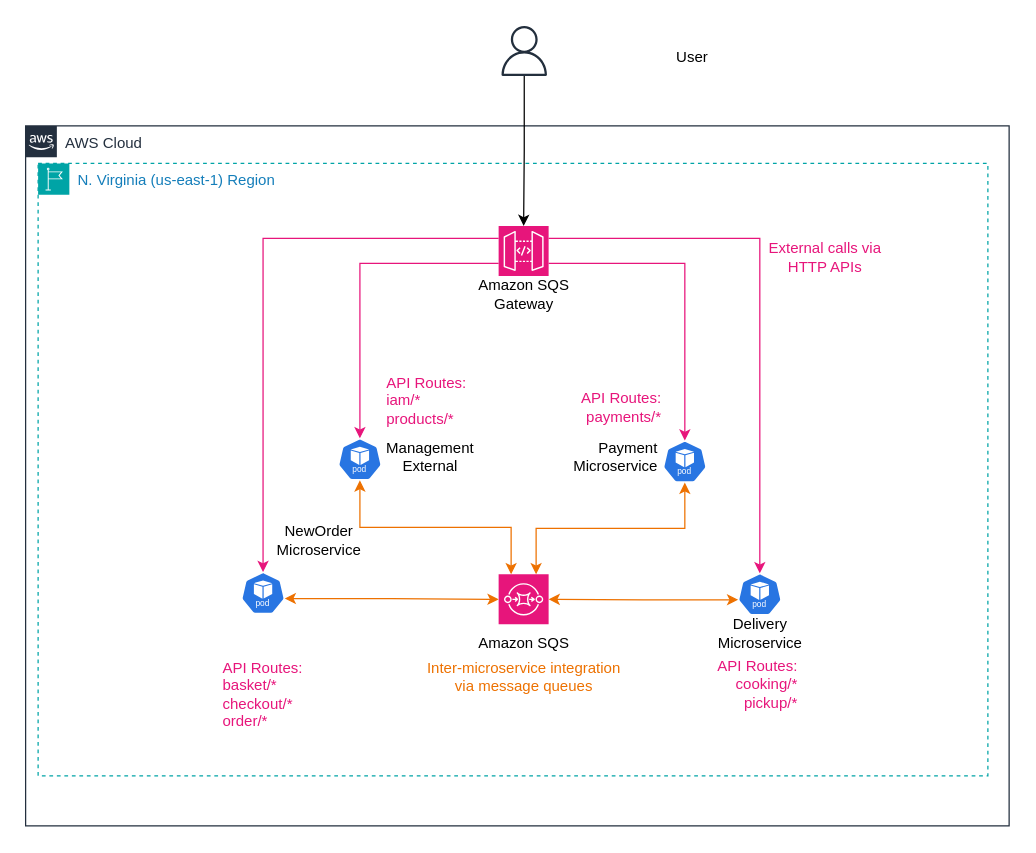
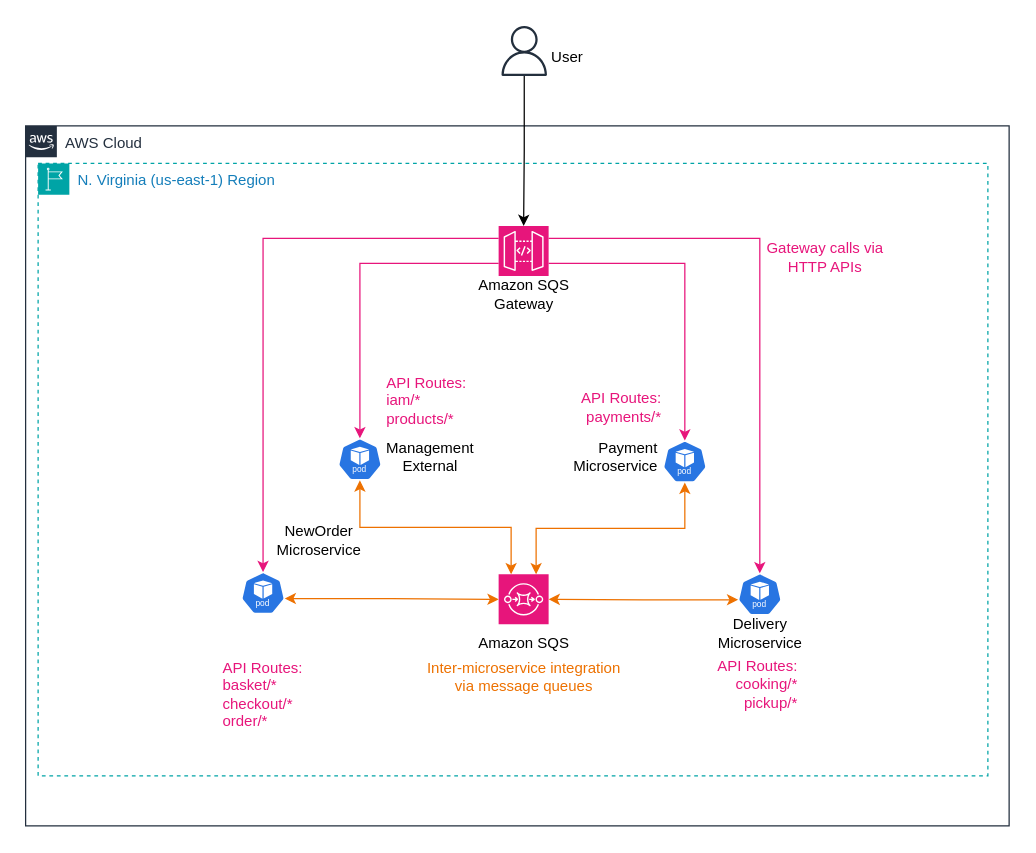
(700, 57) -> (575, 57)
(826, 257) -> (826, 257)
